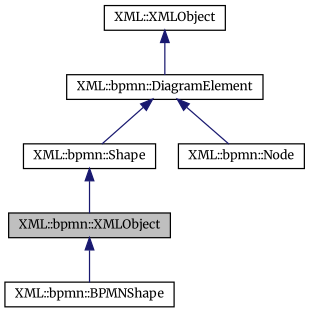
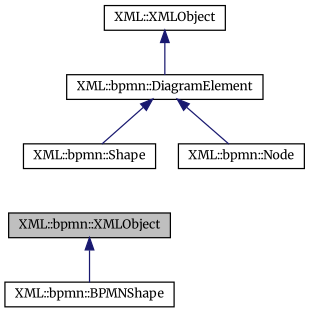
(90, 197) -> none
